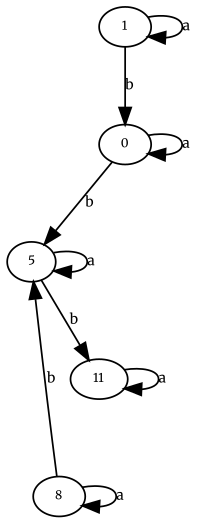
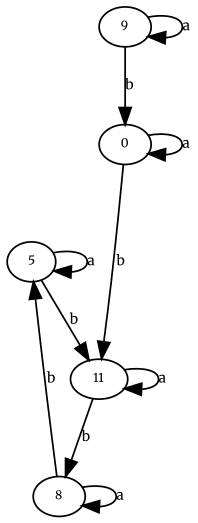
(125, 27) -> (125, 27)
(84, 196) -> (114, 253)
none -> (82, 429)
